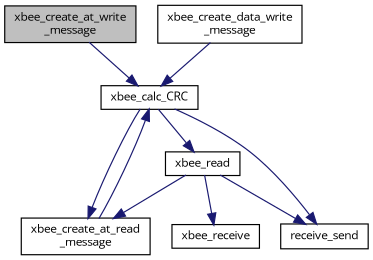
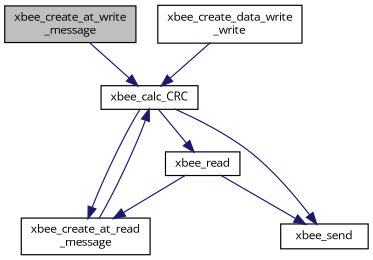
(230, 24) -> (230, 24)
(216, 236) -> none
(324, 236) -> (324, 236)
